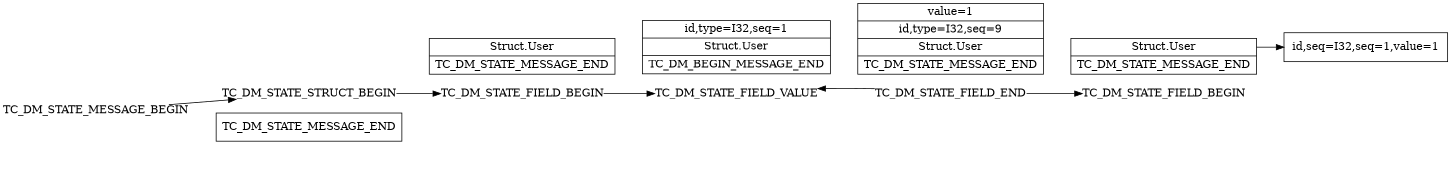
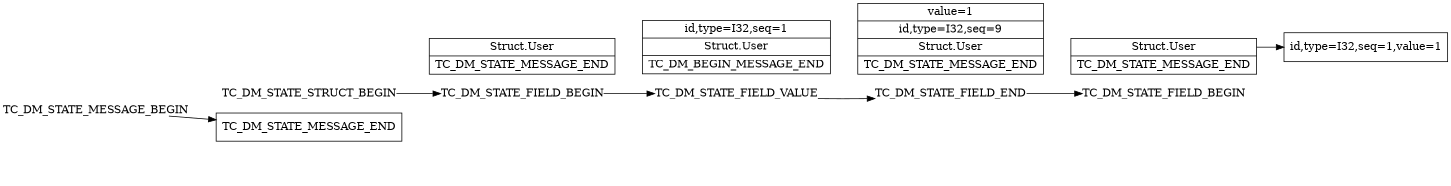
(1366, 47) -> (1366, 47)
(850, 88) -> (843, 99)
(199, 102) -> (189, 118)
